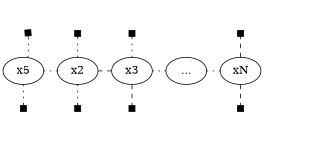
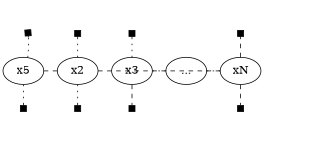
(51, 71) -> (51, 71)
(105, 71) -> (147, 71)
